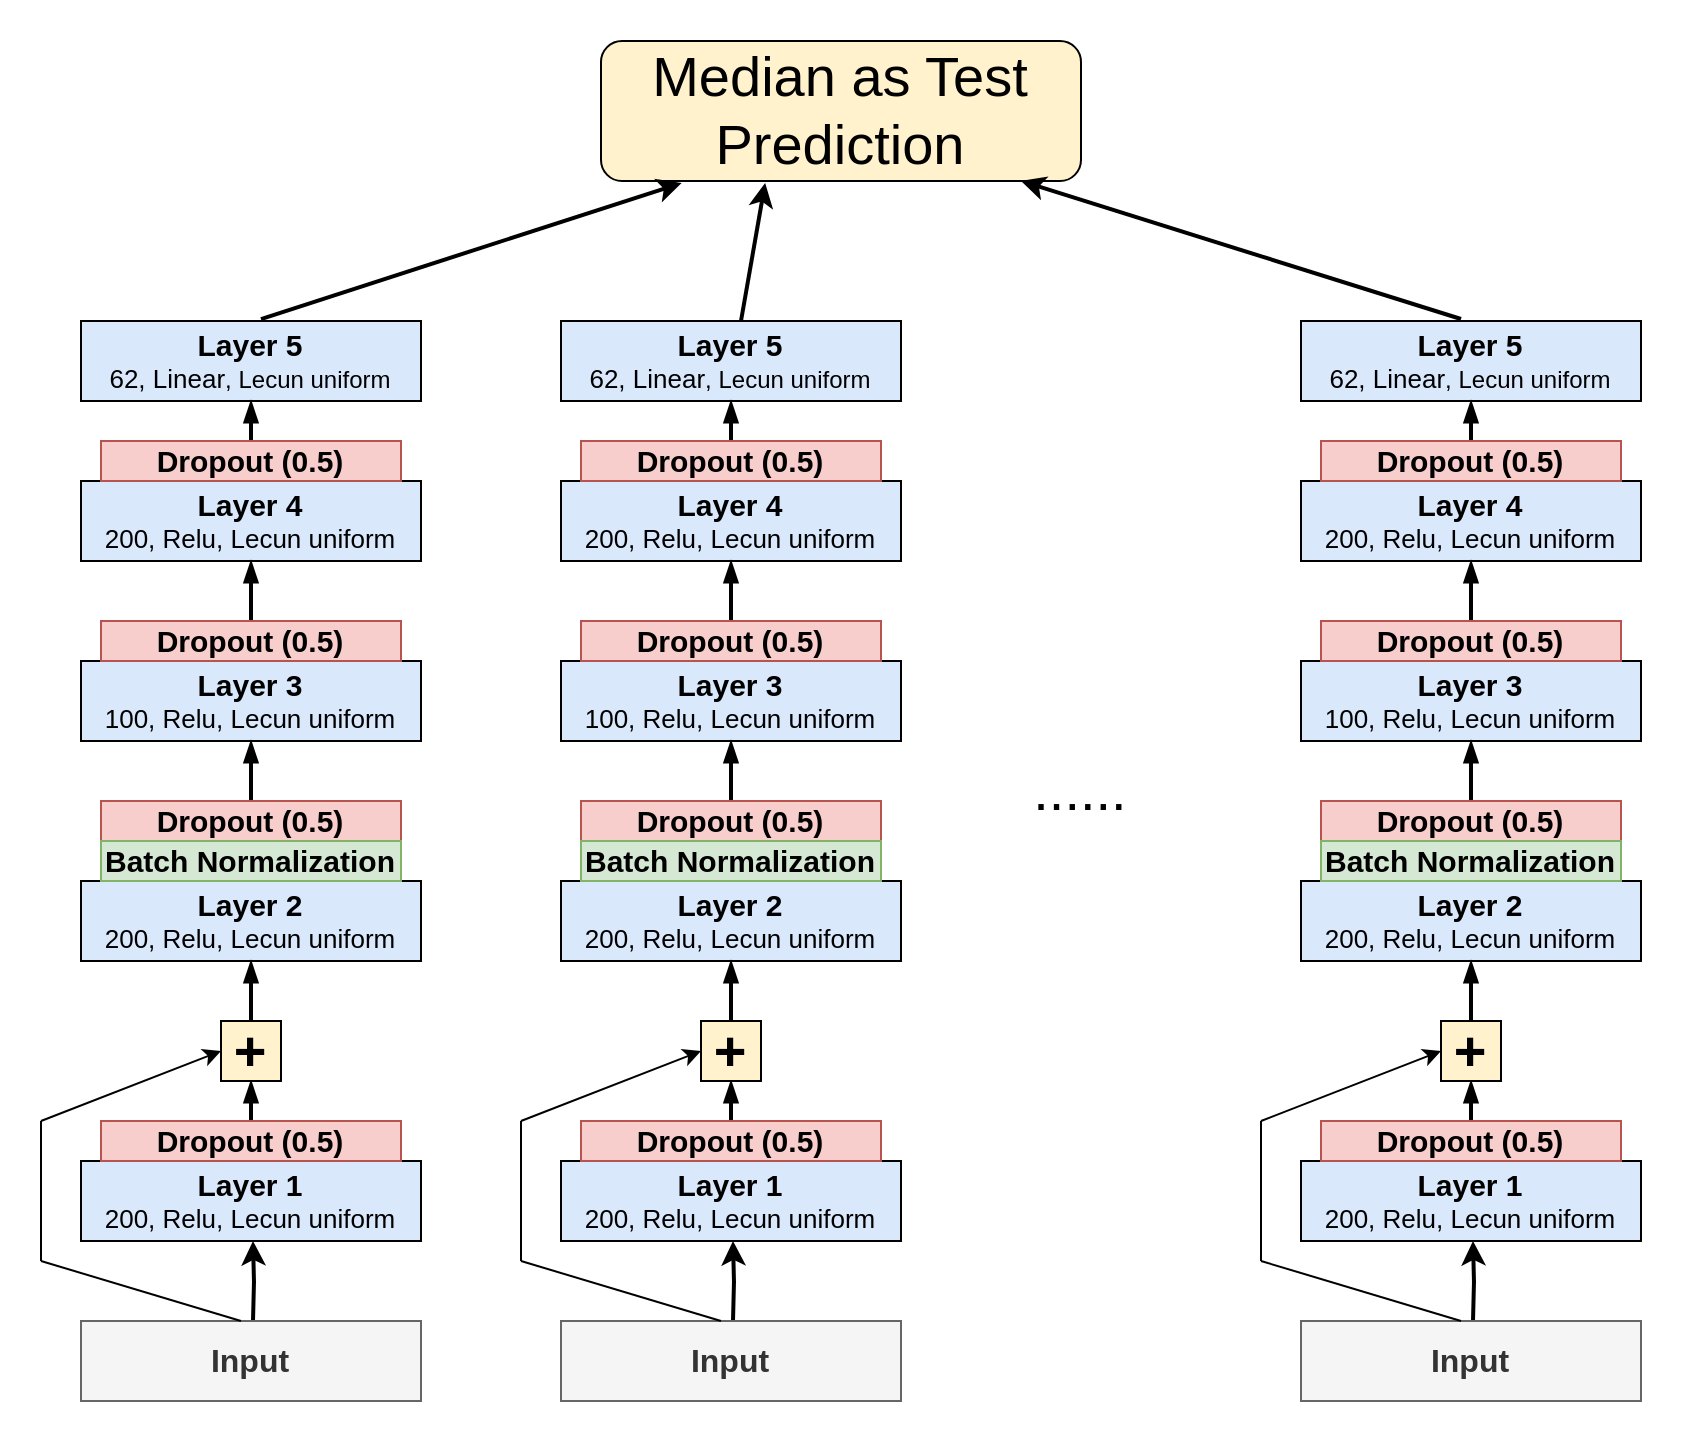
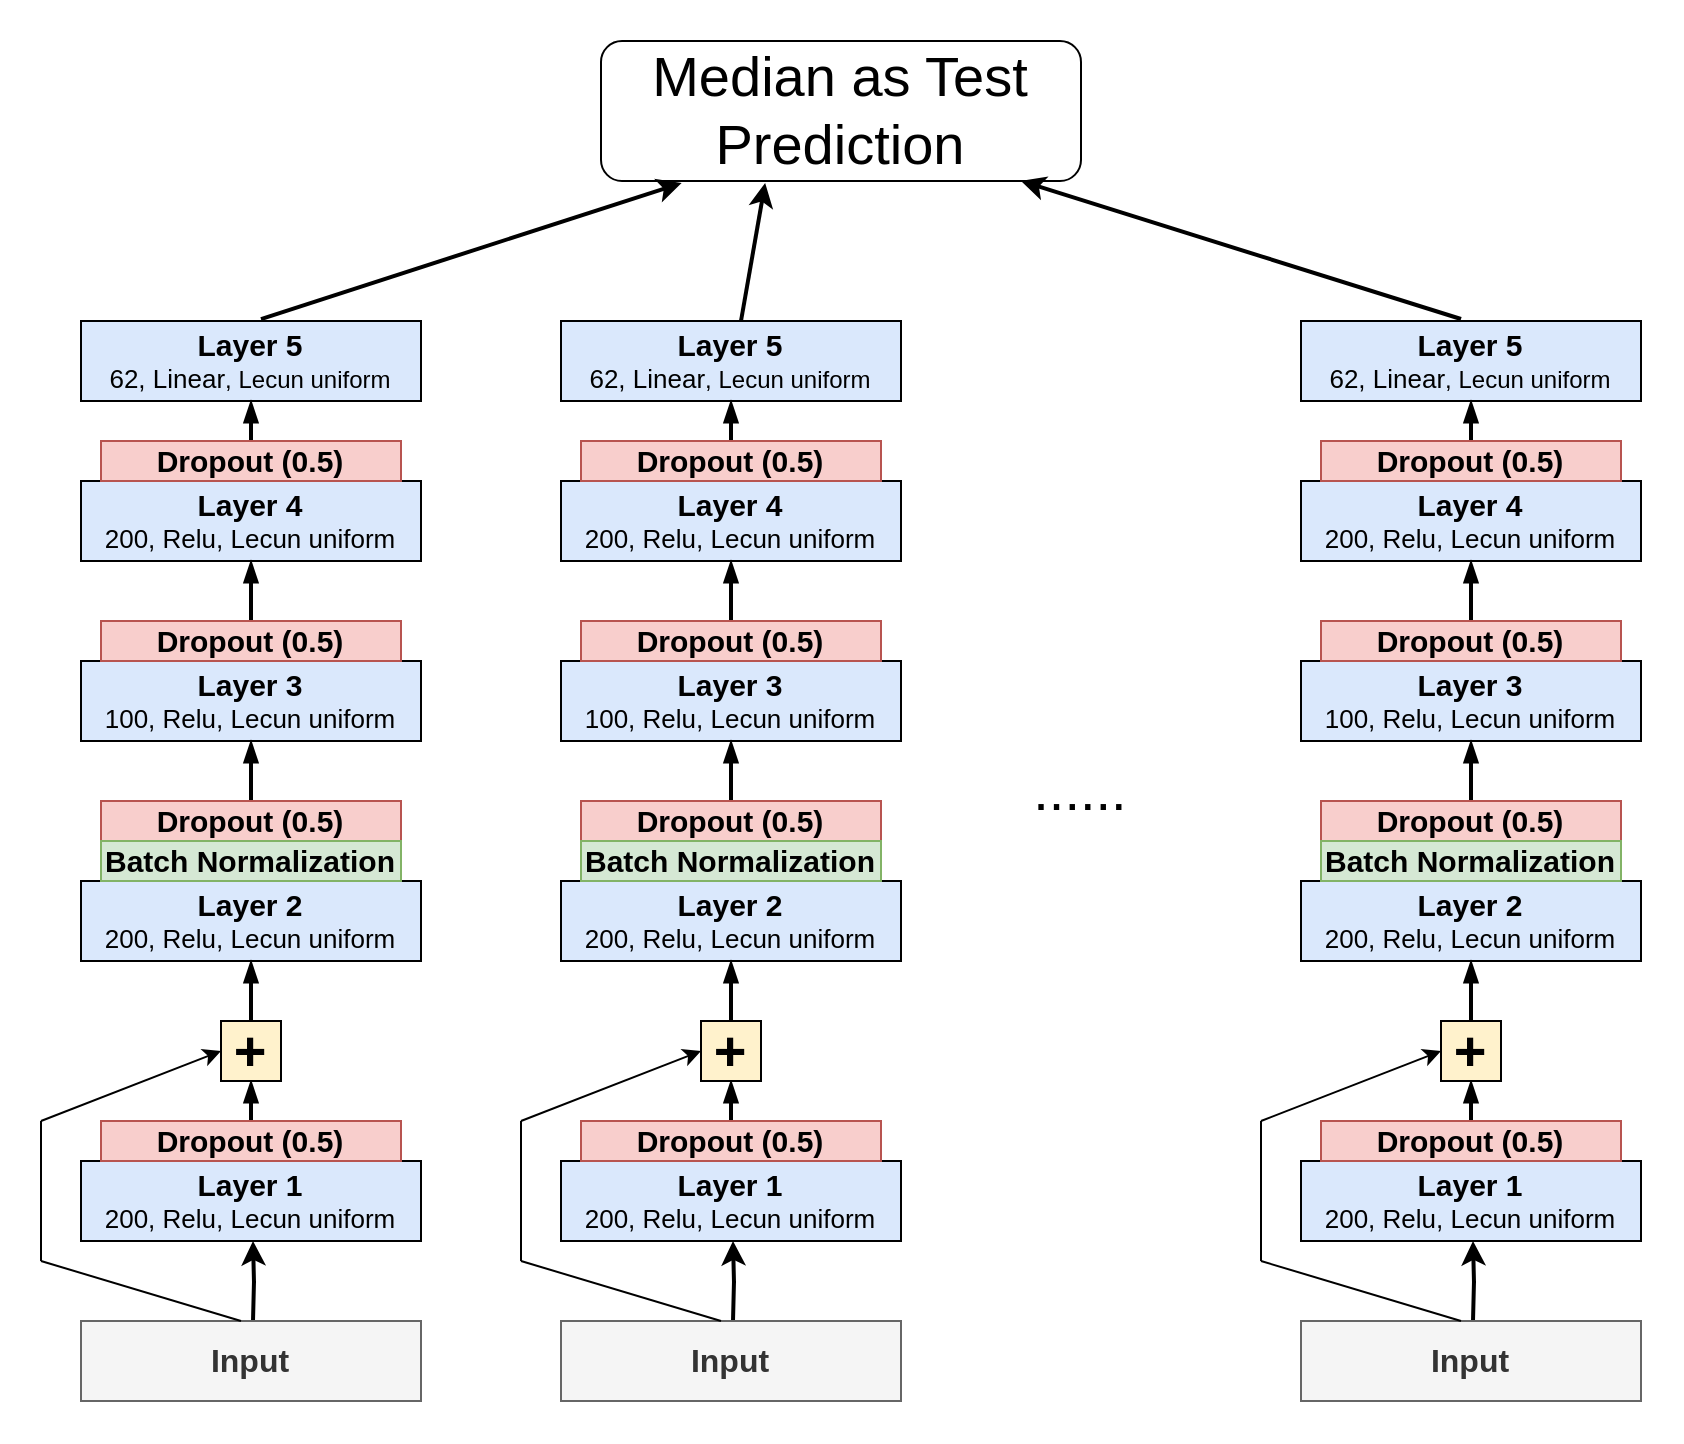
(841, 111) -> (841, 111)
